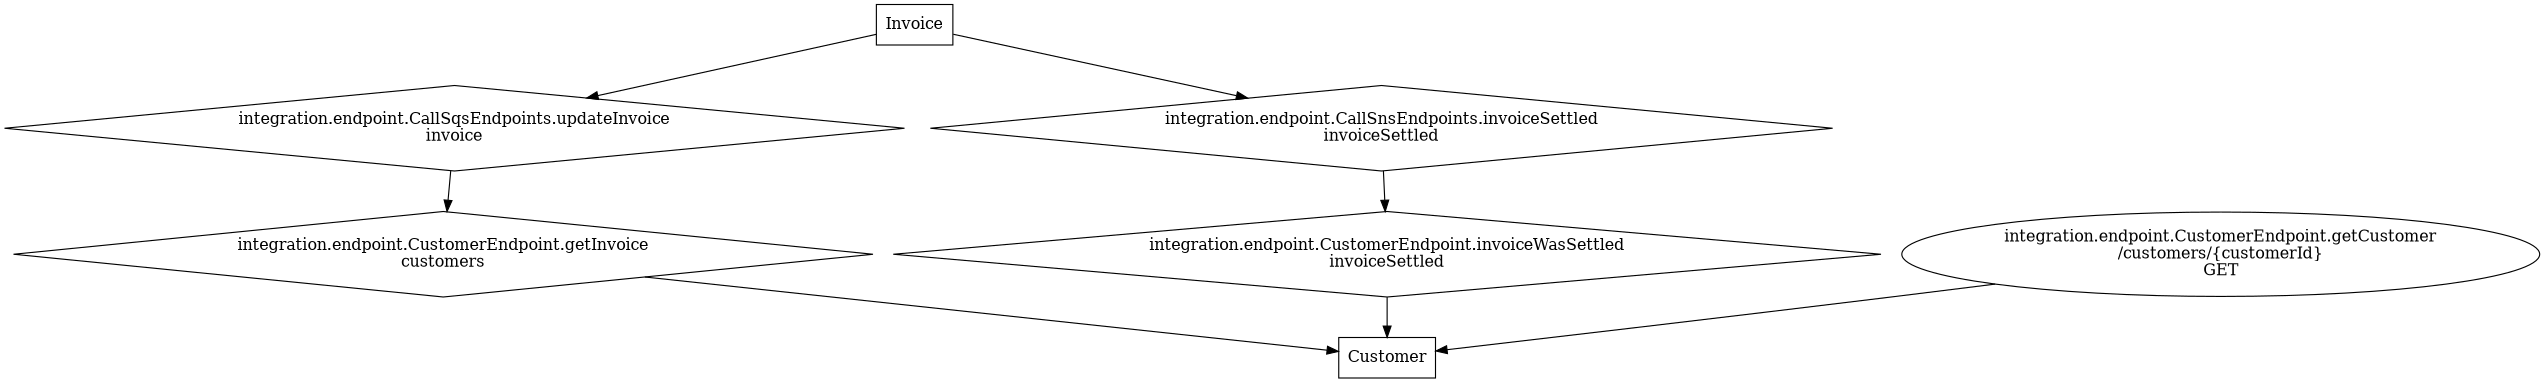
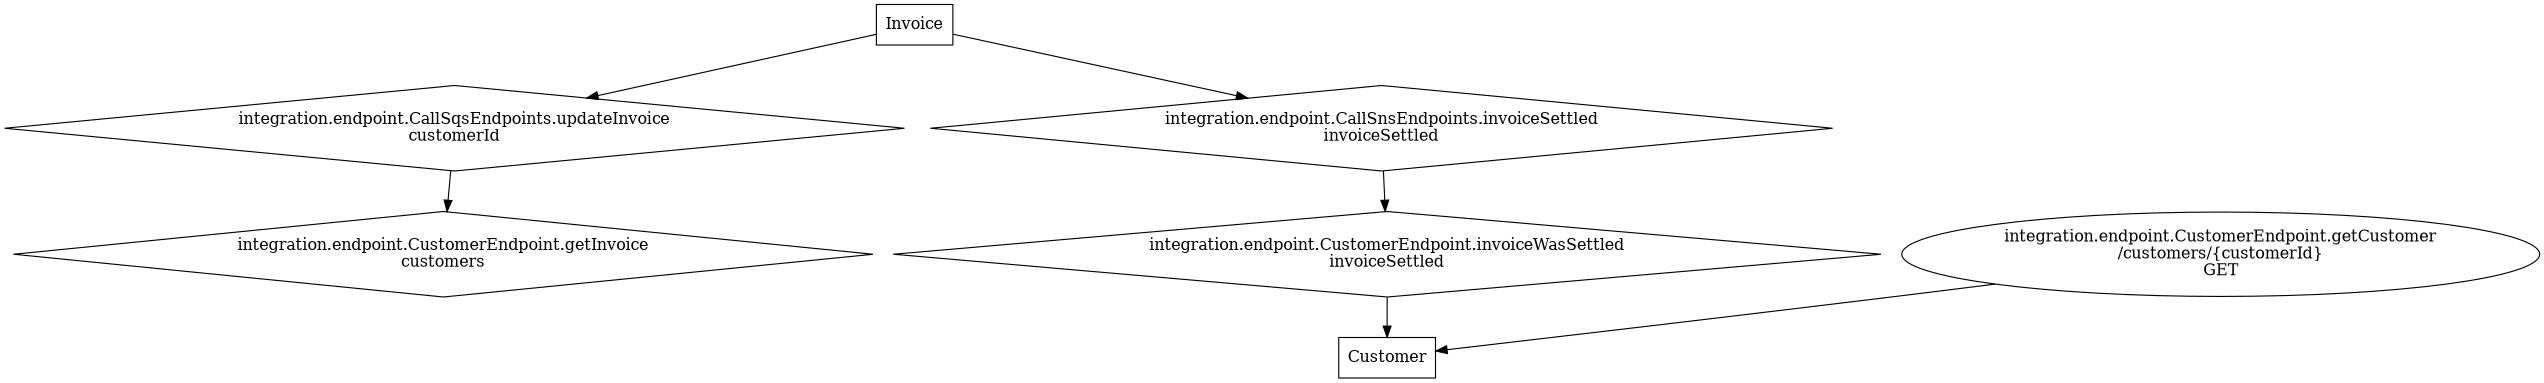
(454, 128) -> (454, 128)
(986, 314) -> none
